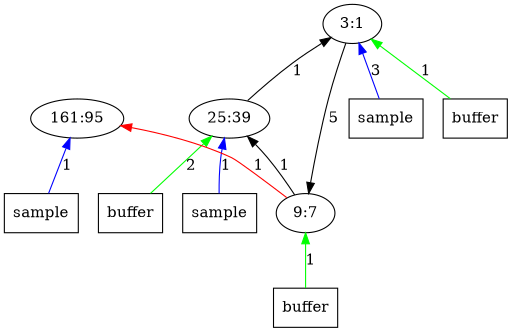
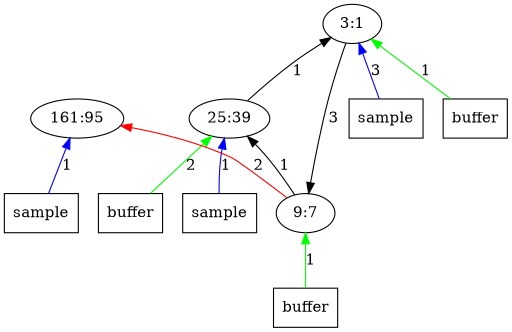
(334, 119) -> (334, 119)
(259, 166) -> (259, 166)
